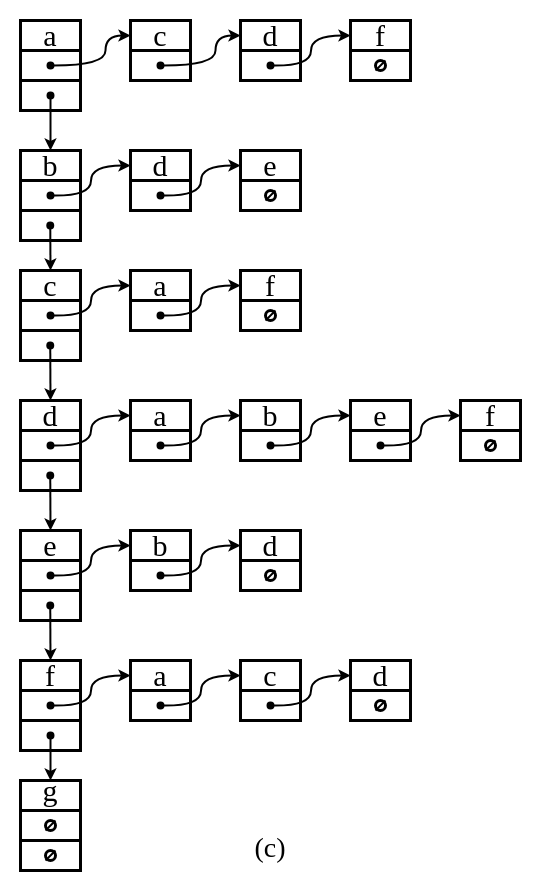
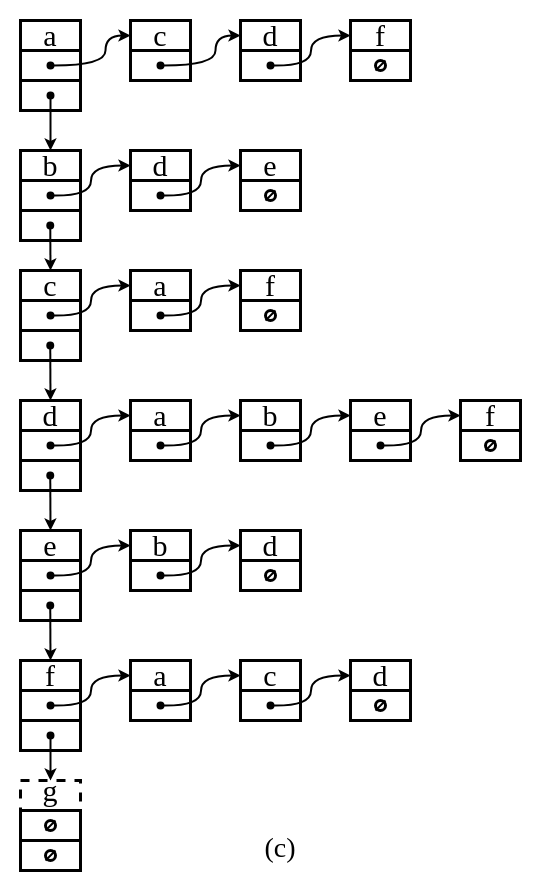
(51, 796) -> (51, 796)
(271, 848) -> (281, 848)
